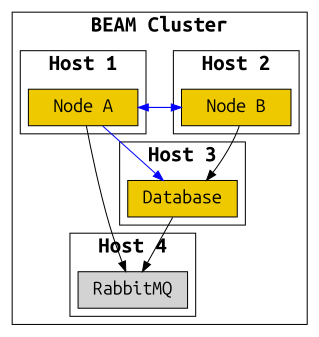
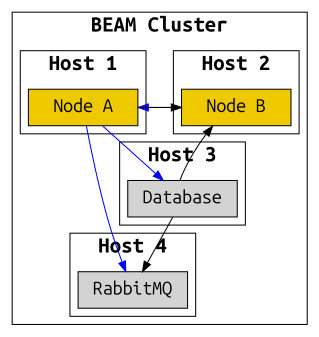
(155, 107) -> (155, 107)
(228, 150) -> (191, 157)
(101, 195) -> (101, 195)
(182, 199) -> (182, 199)
